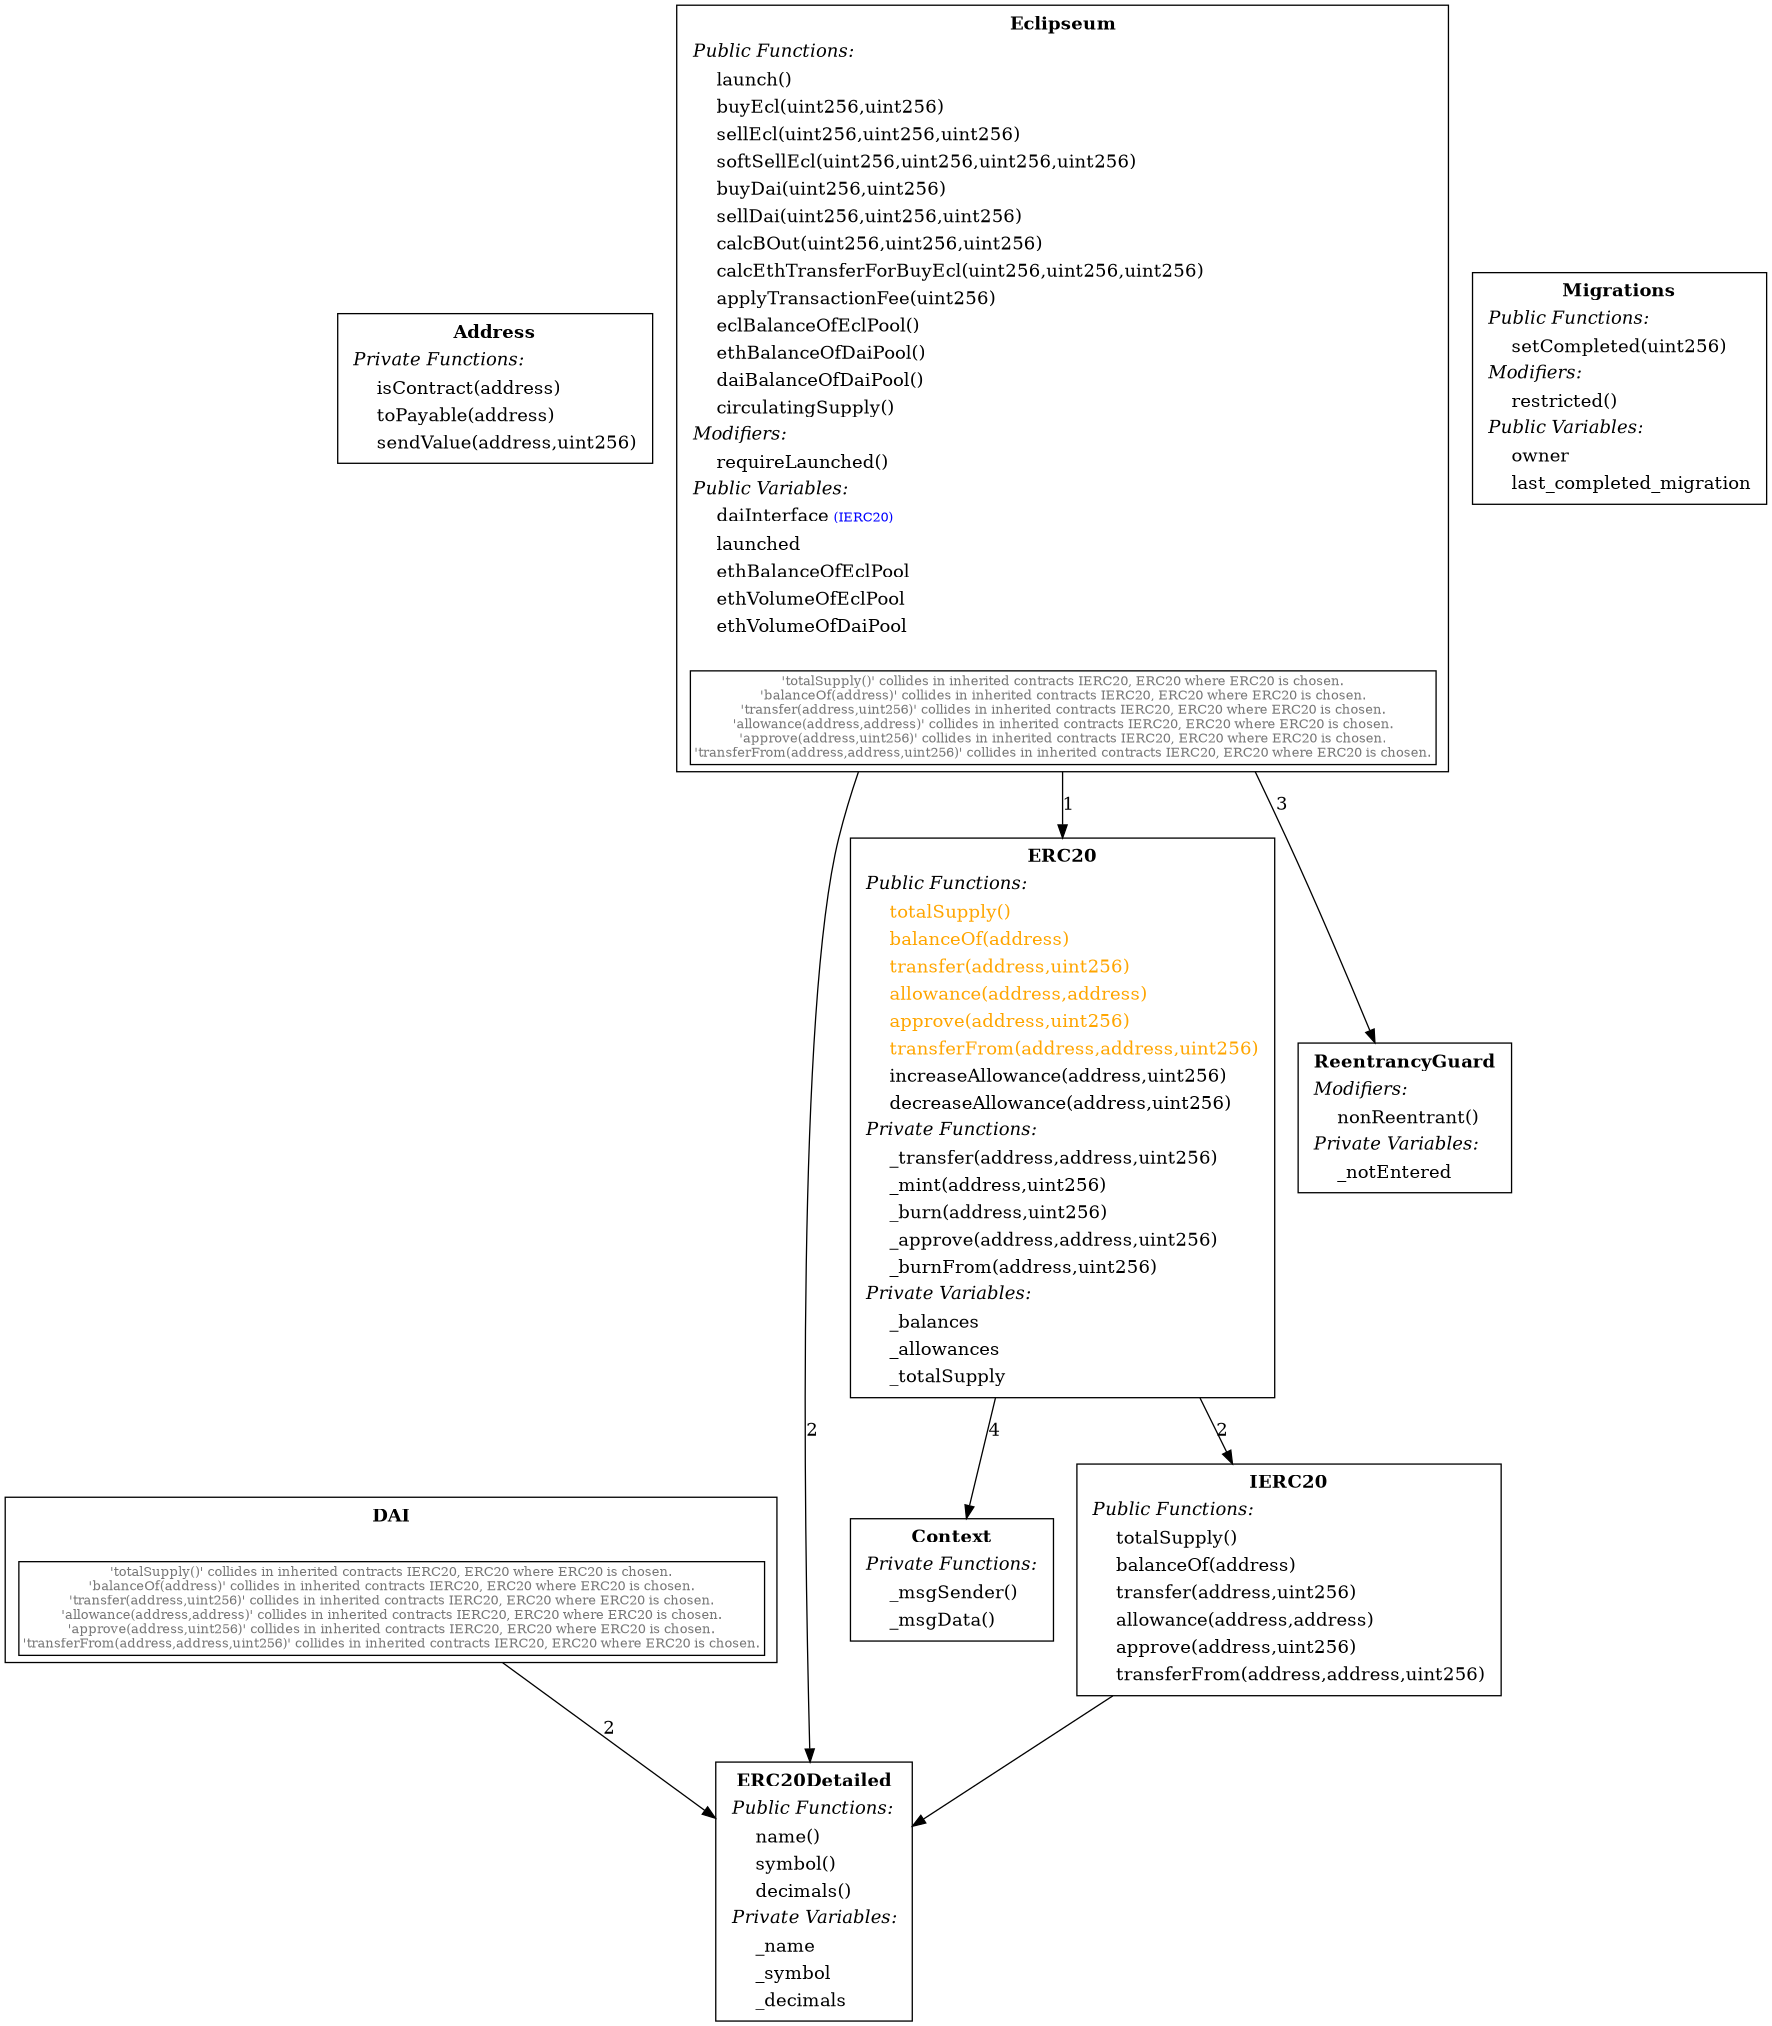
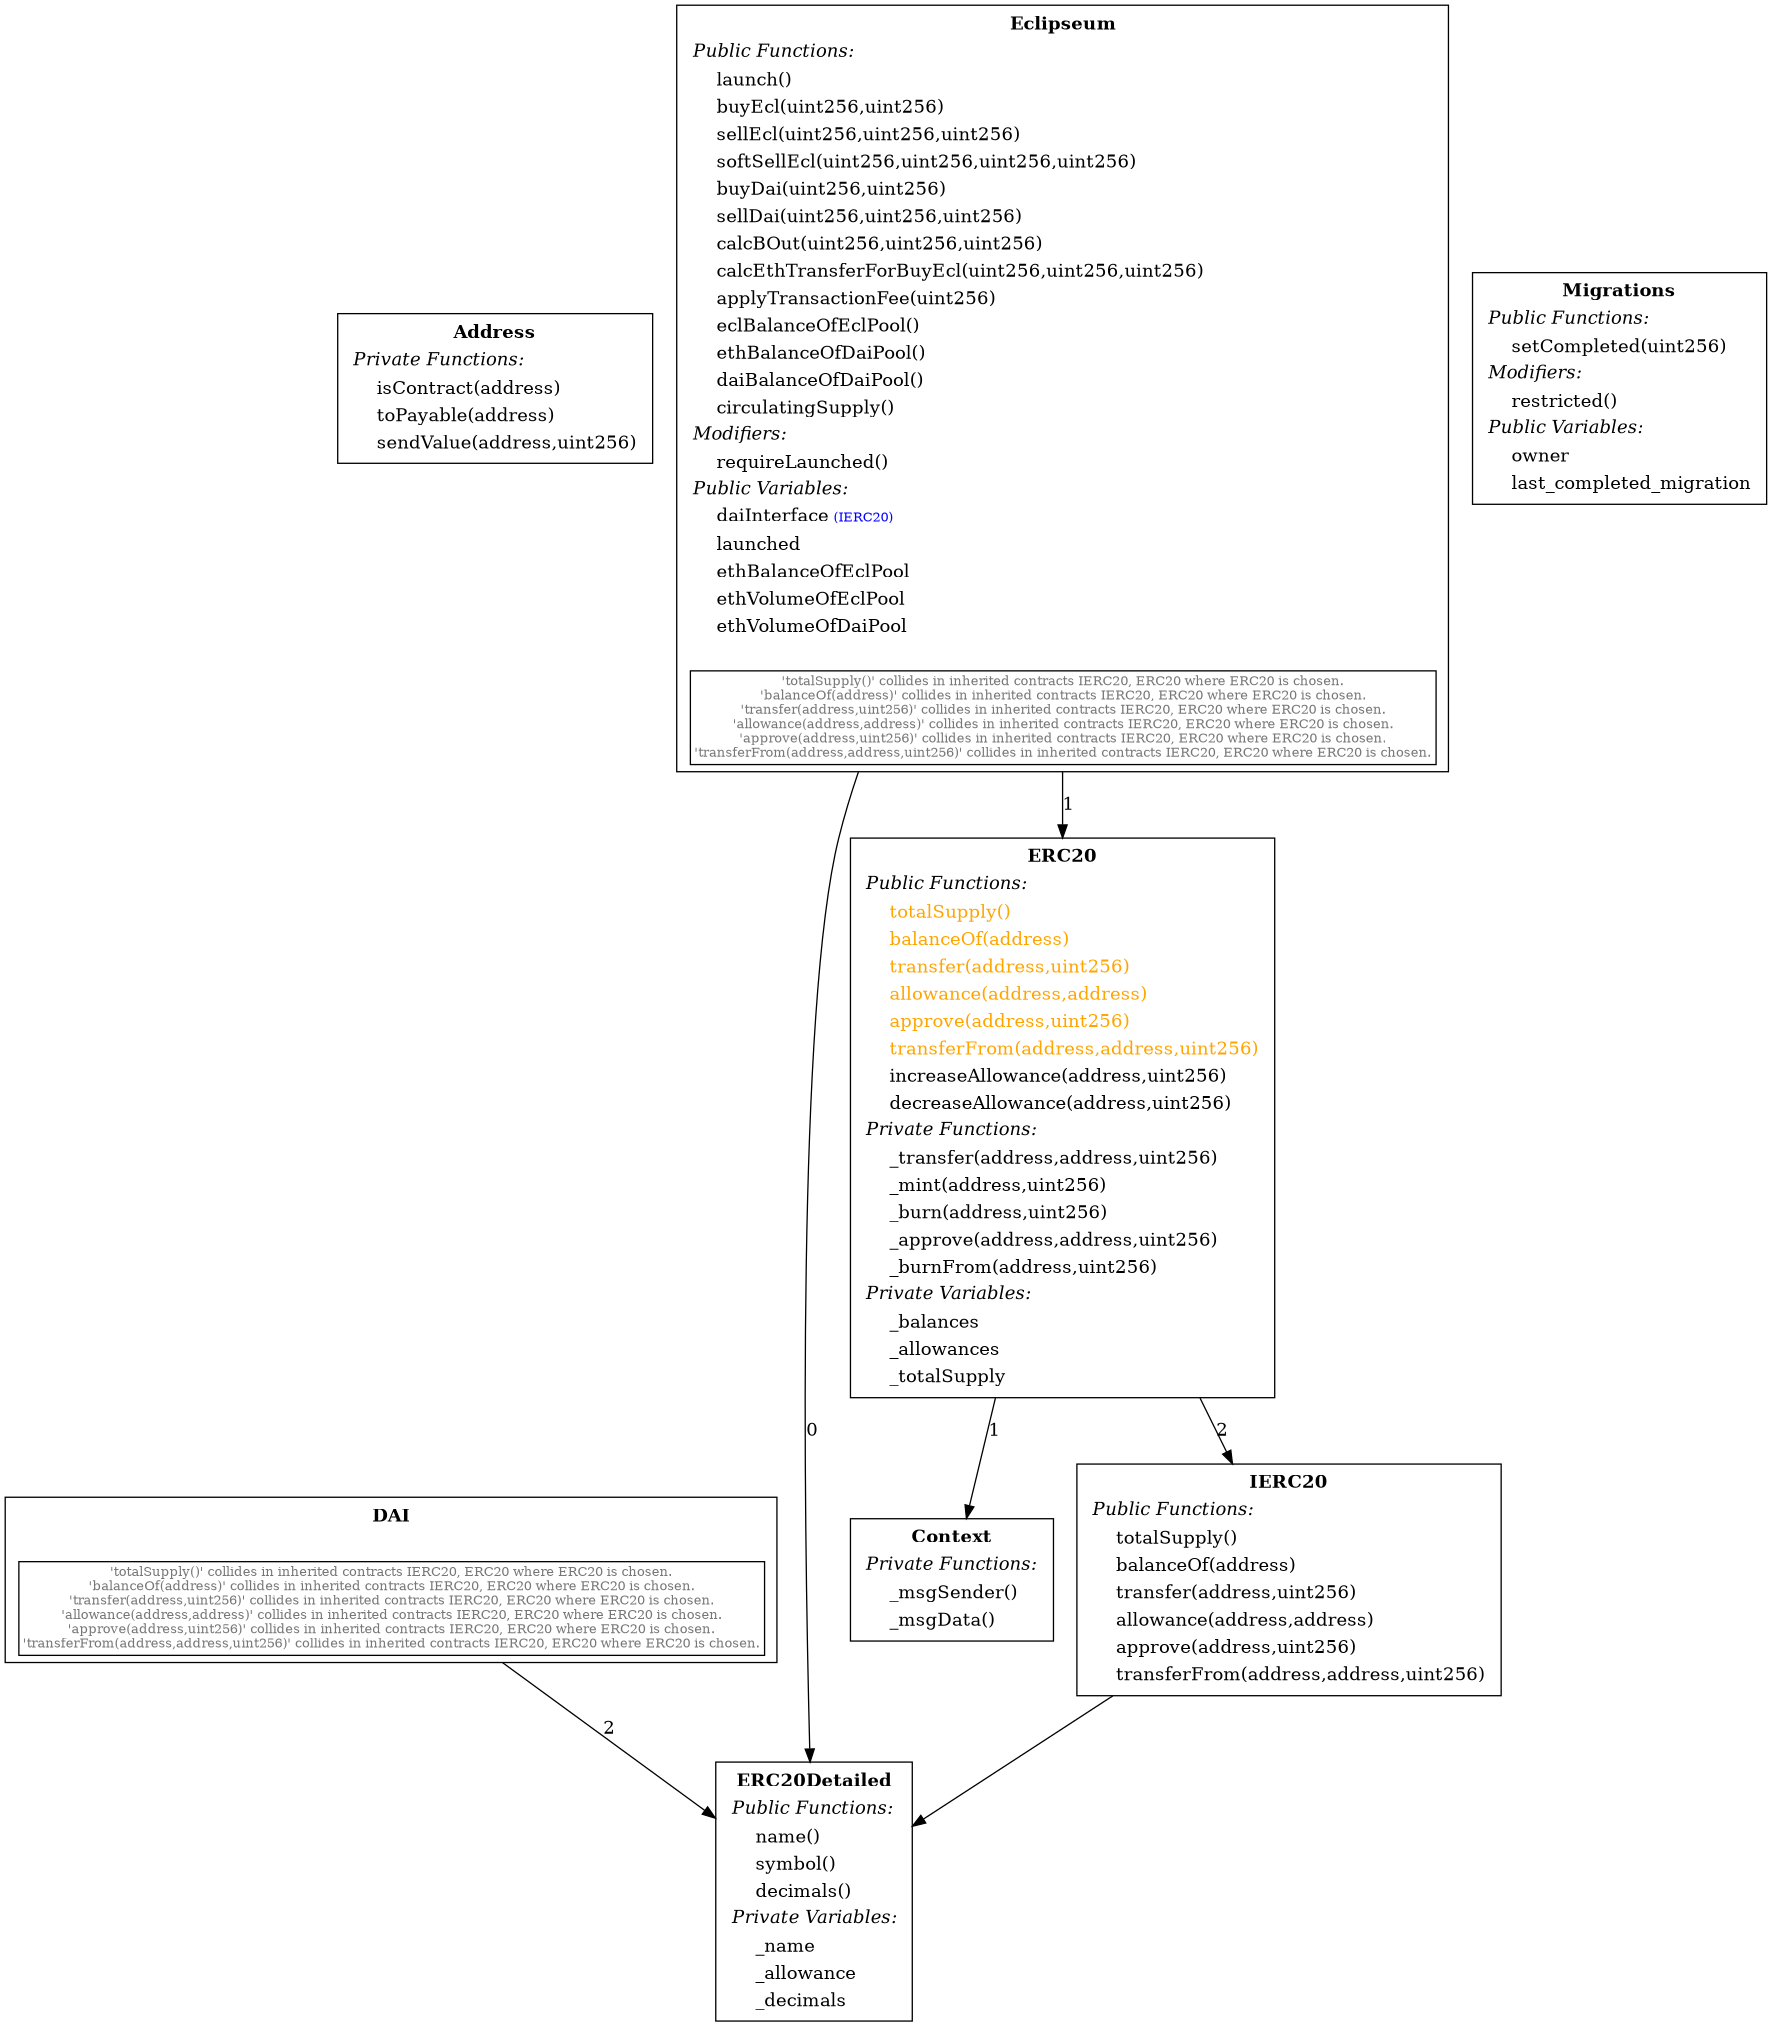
(1405, 1118) -> none
(813, 1431) -> (813, 1431)
(995, 1431) -> (995, 1431)
(781, 1974) -> (794, 1974)
